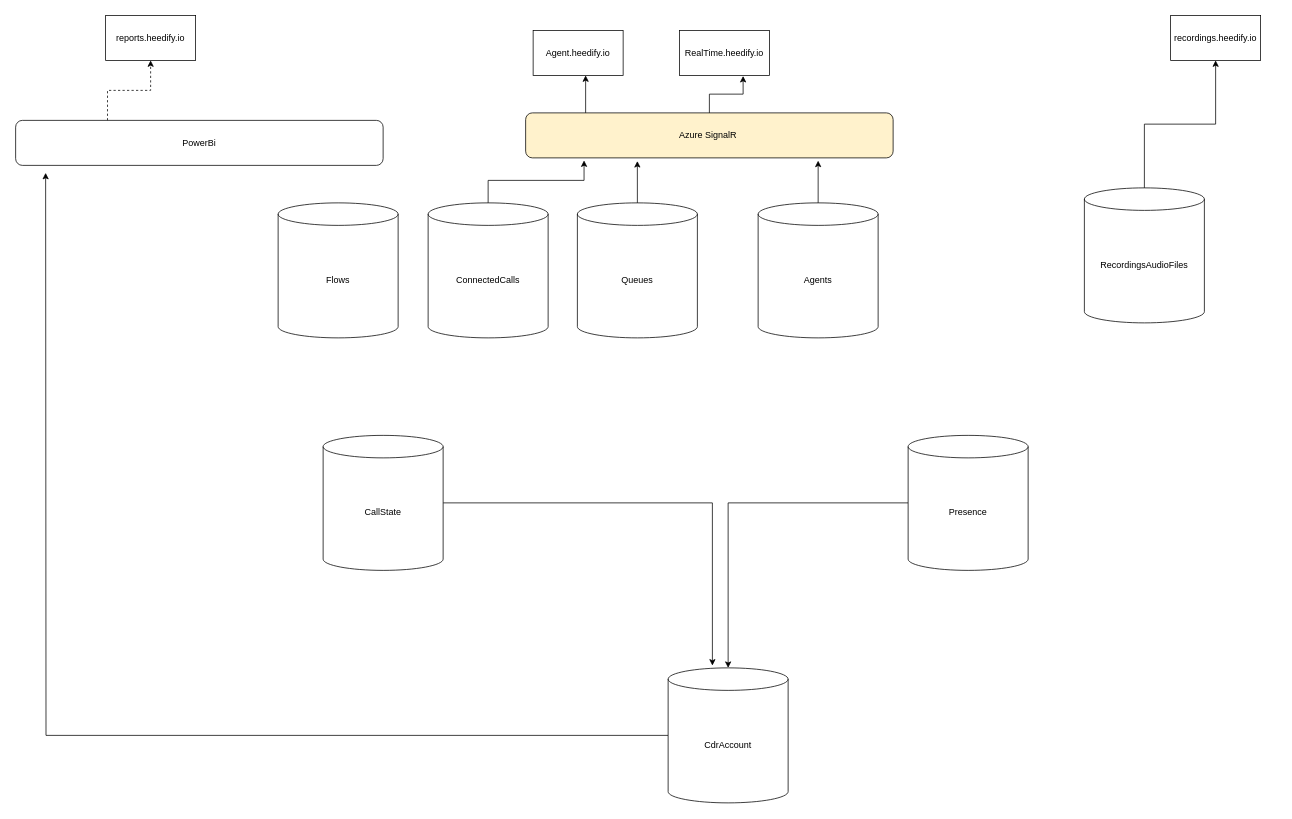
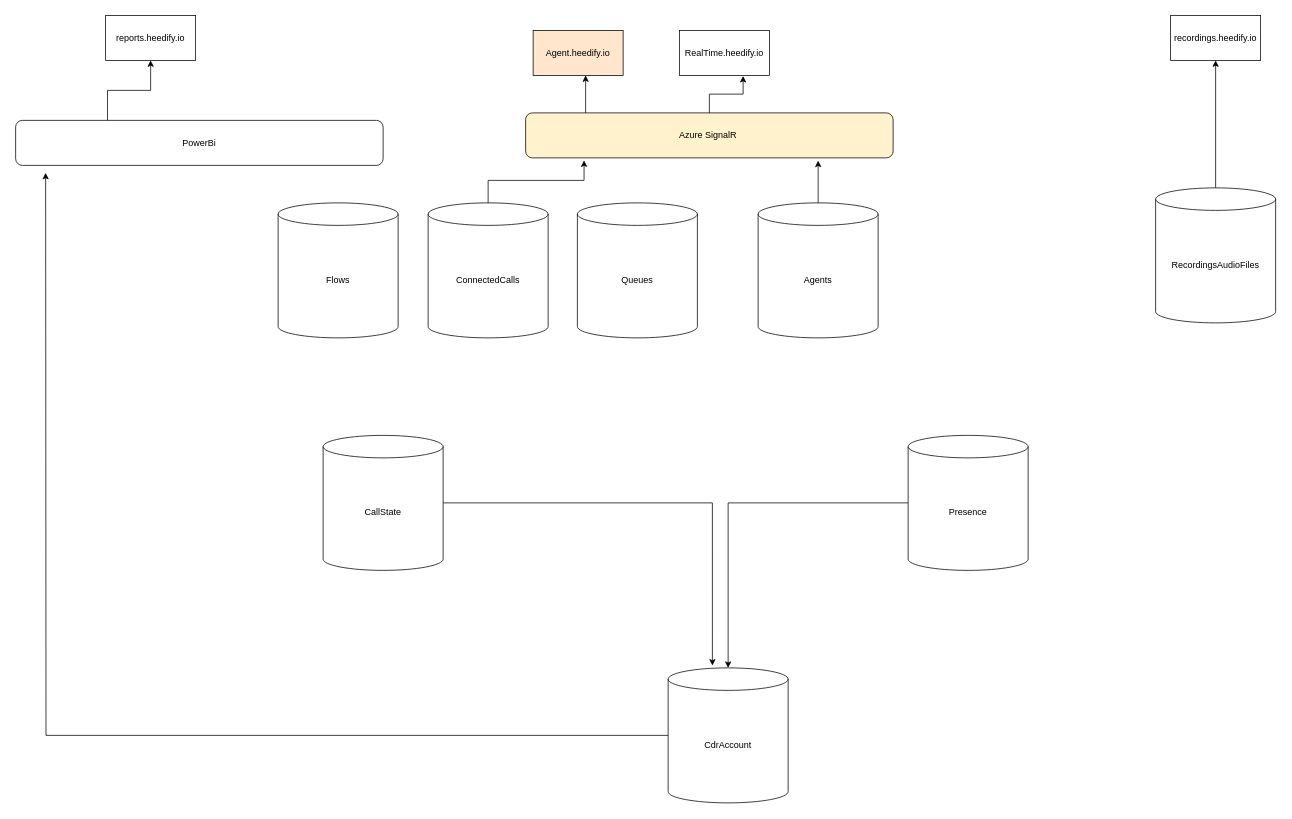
(578, 53) -> (578, 53)
(126, 90) -> (126, 90)
(637, 185) -> none
(1144, 255) -> (1215, 255)
